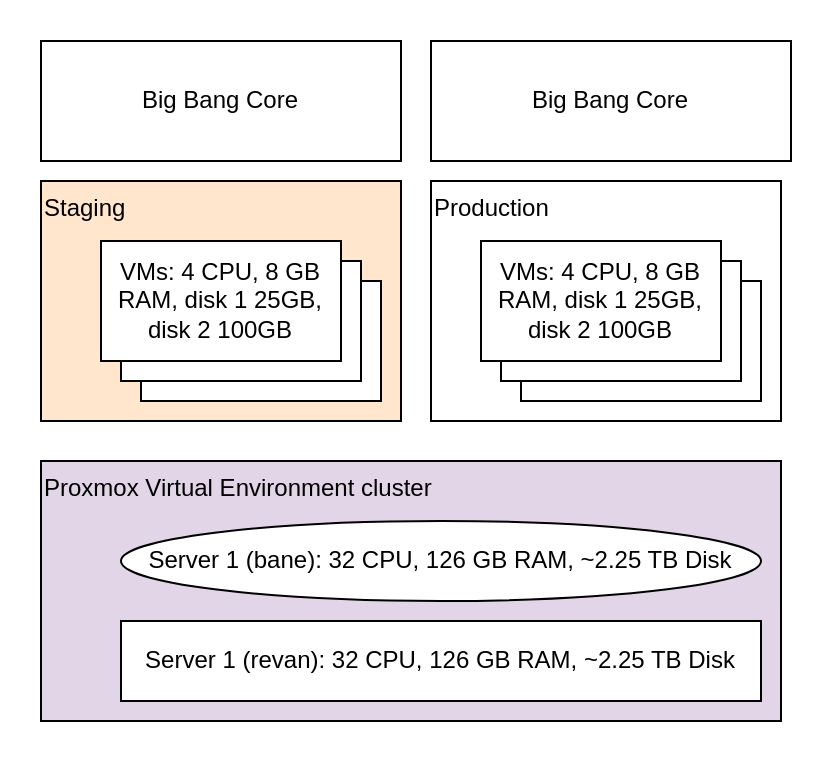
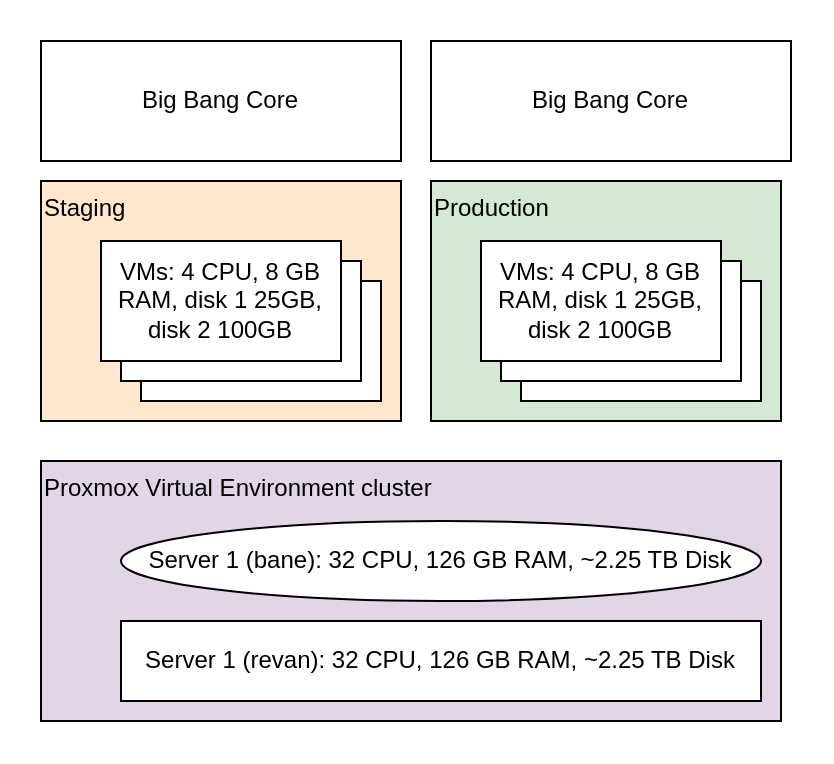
(499, 209) -> (499, 209)
